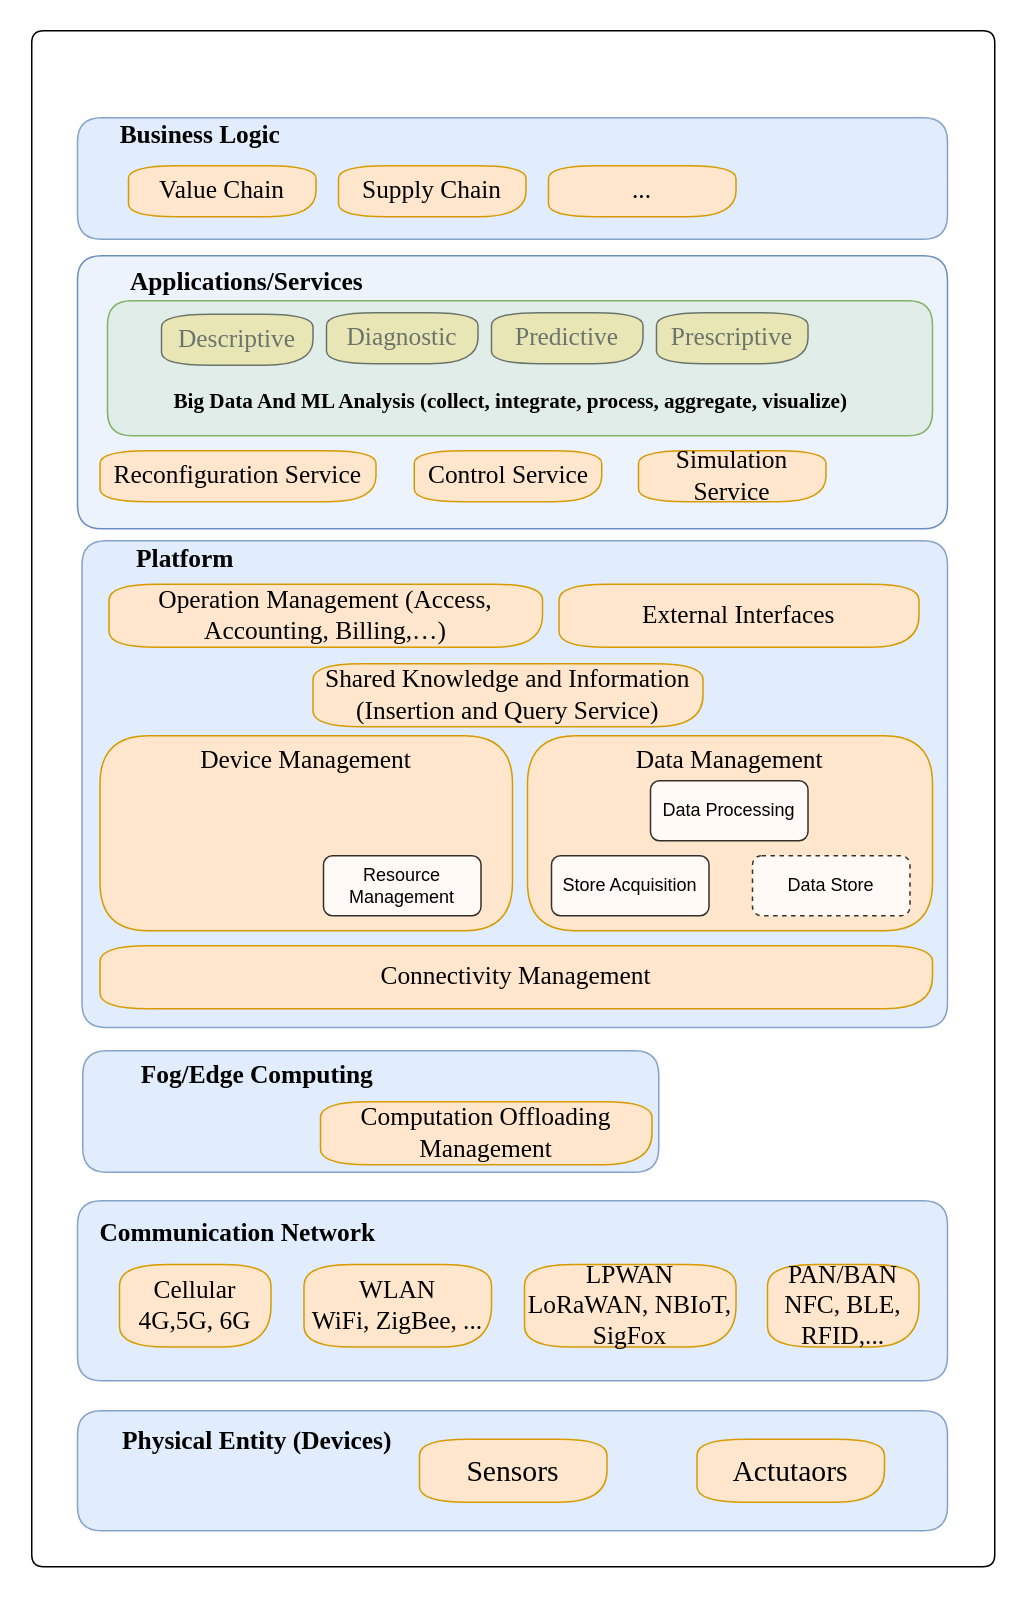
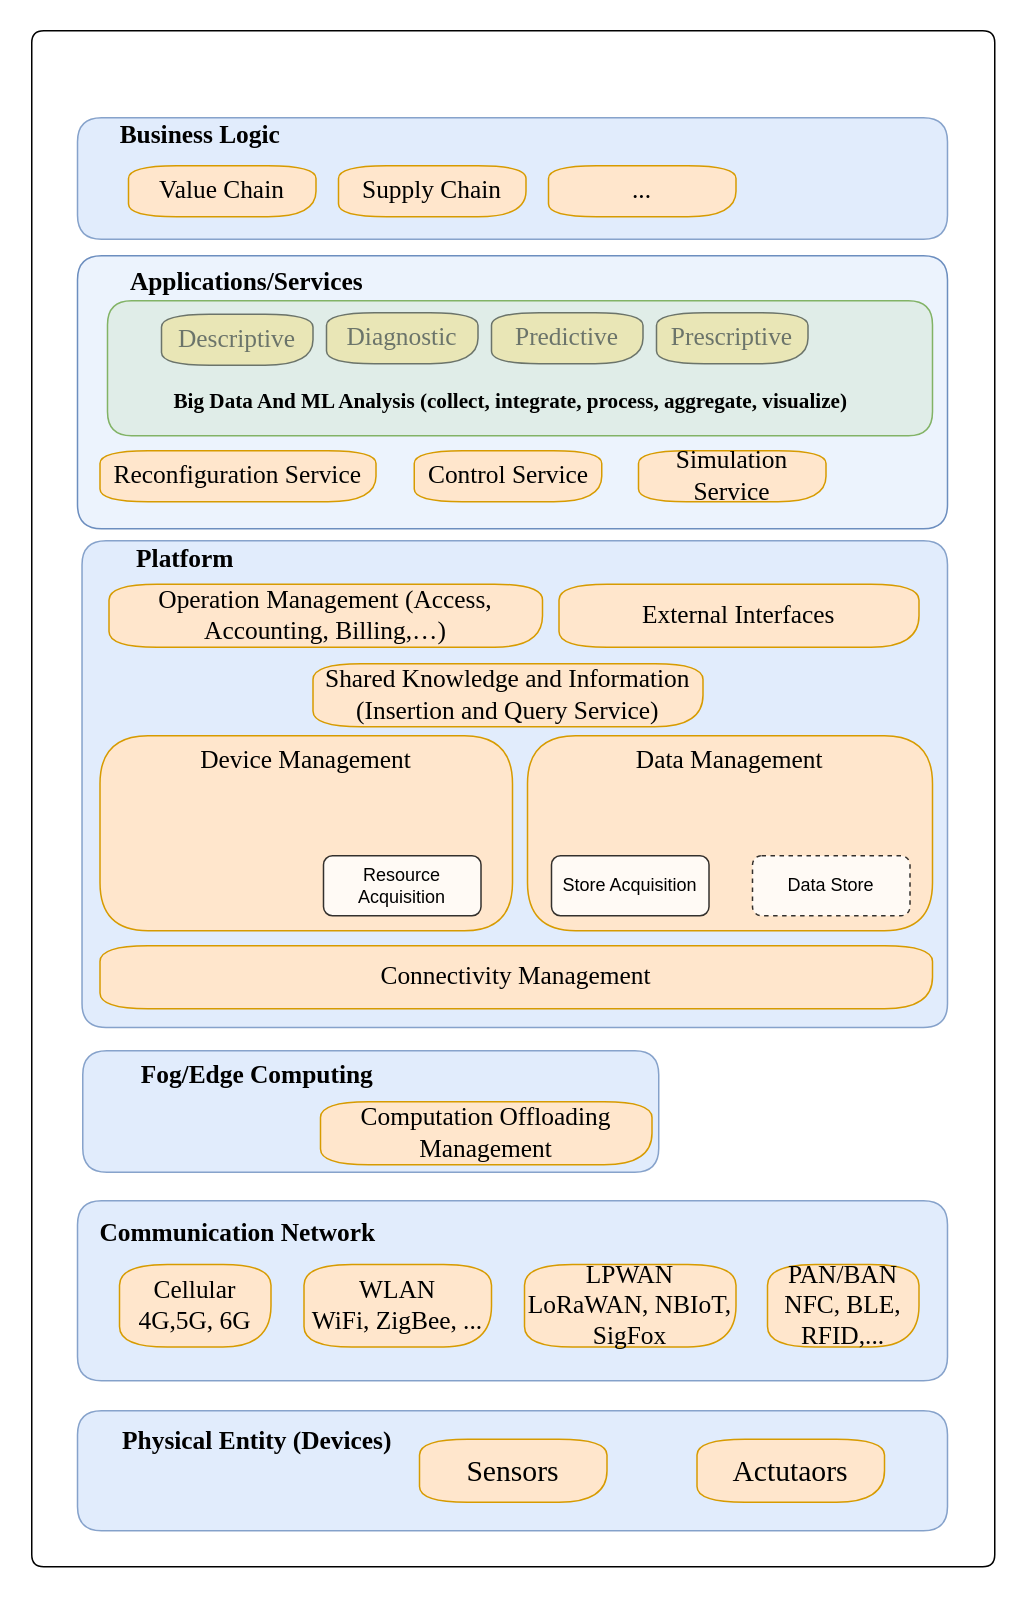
(729, 811) -> none
(402, 886) -> (402, 886)
